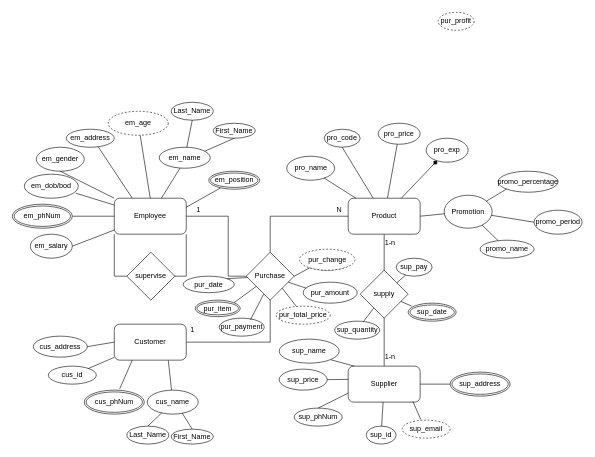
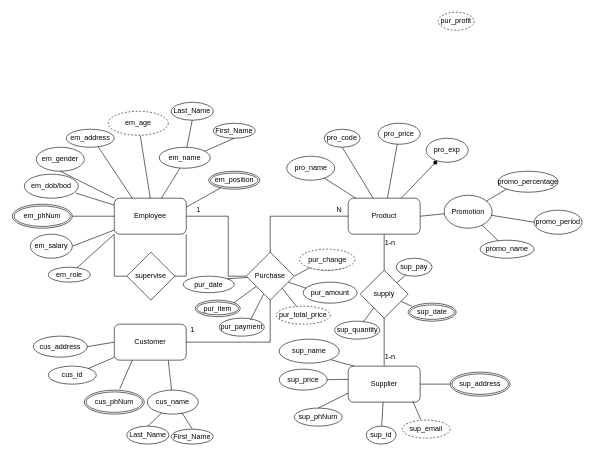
none -> (94, 252)
none -> (69, 275)
